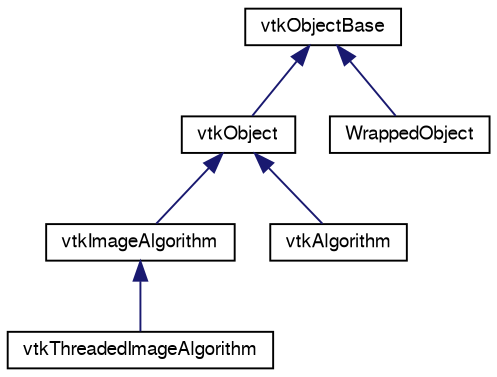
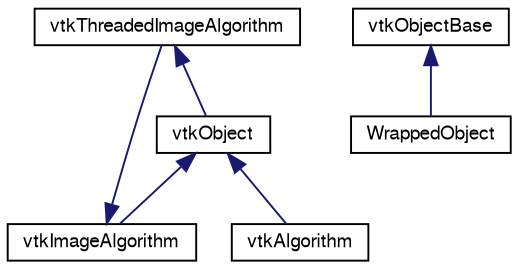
(274, 89) -> (195, 90)
